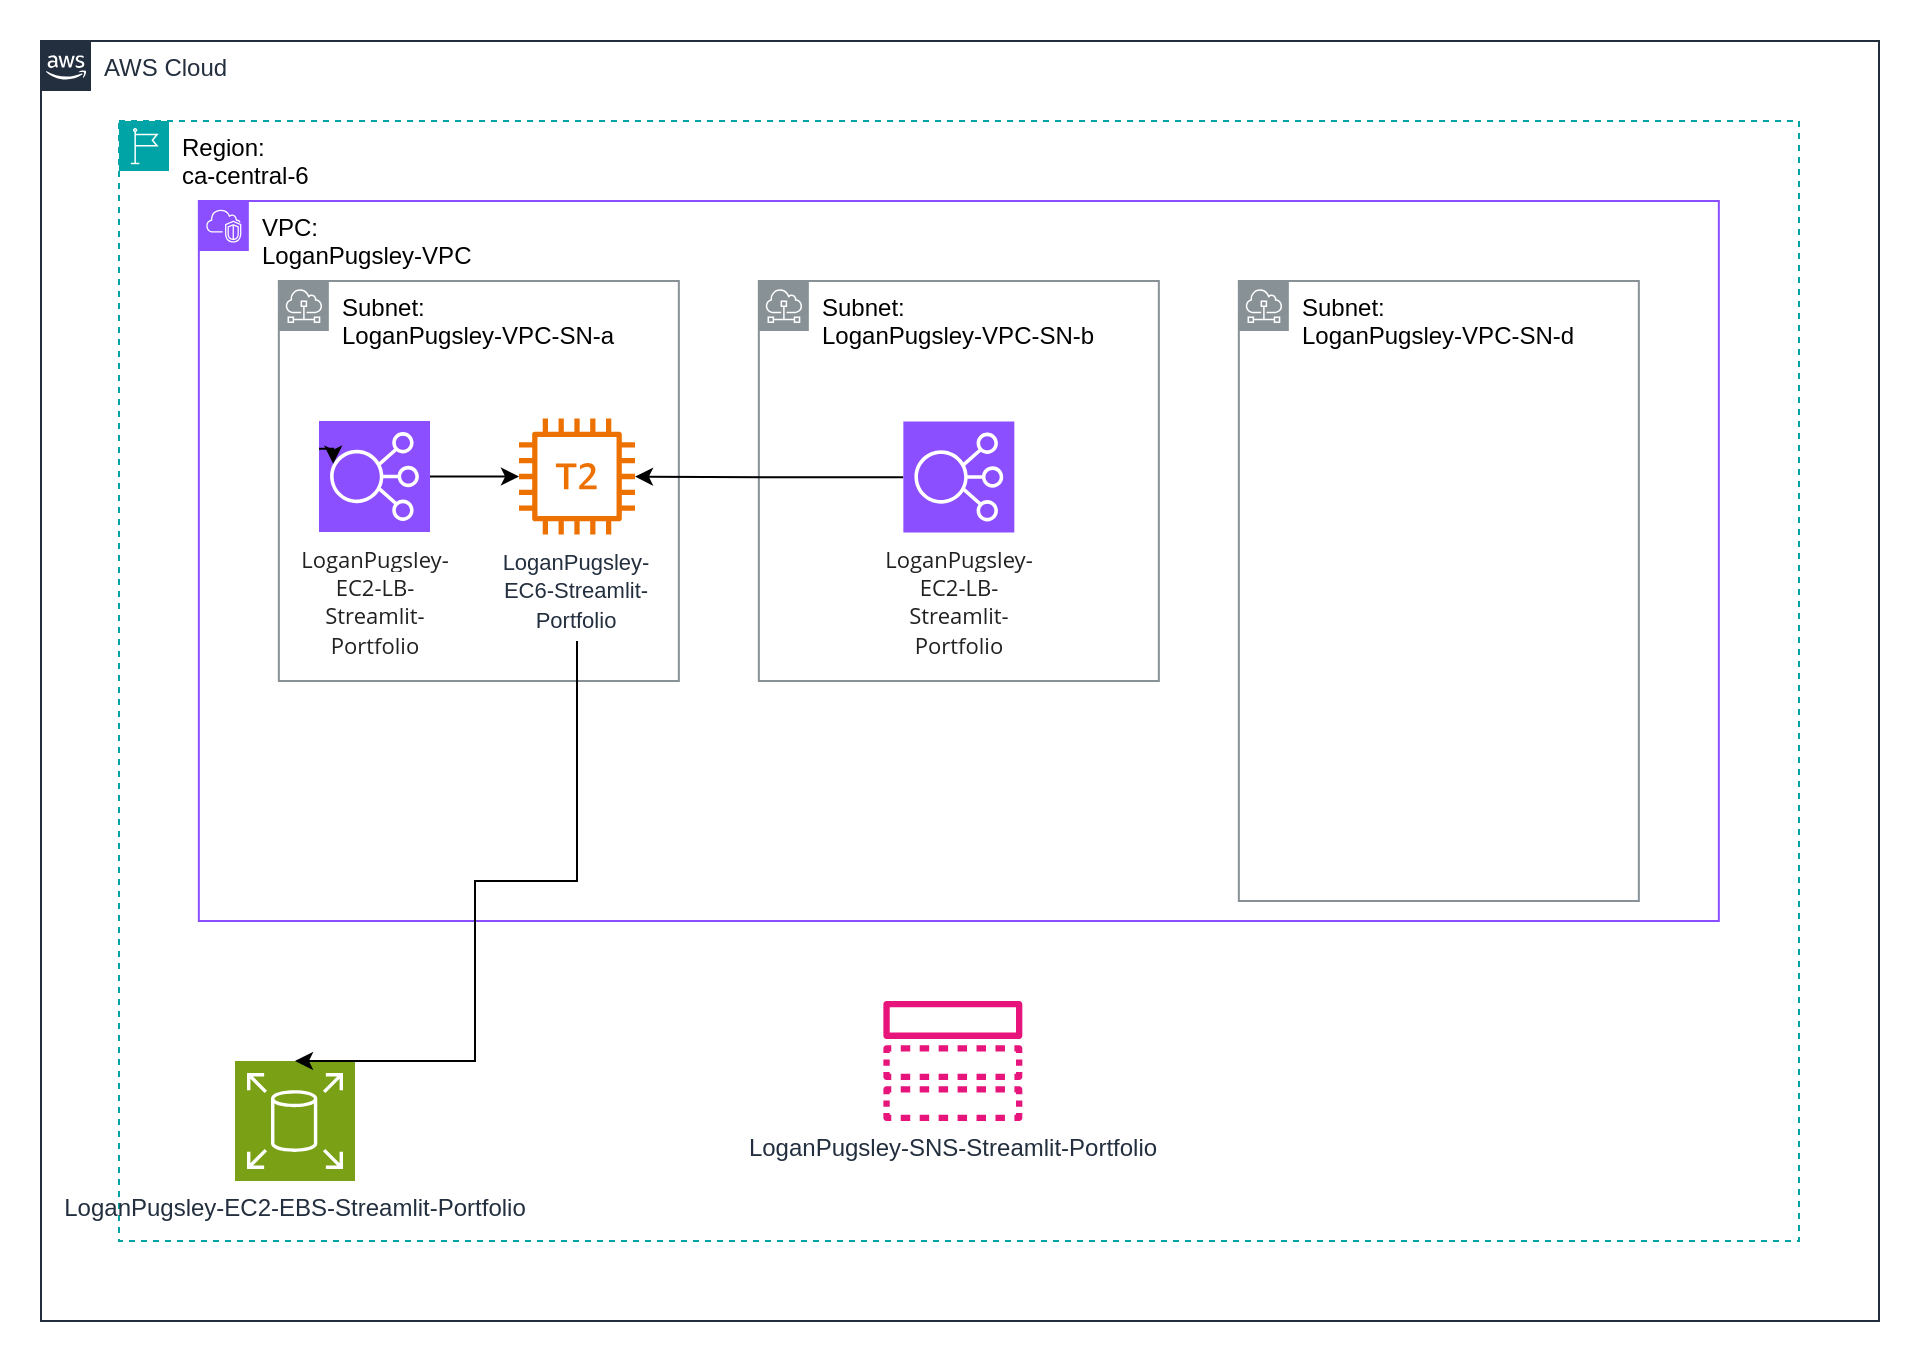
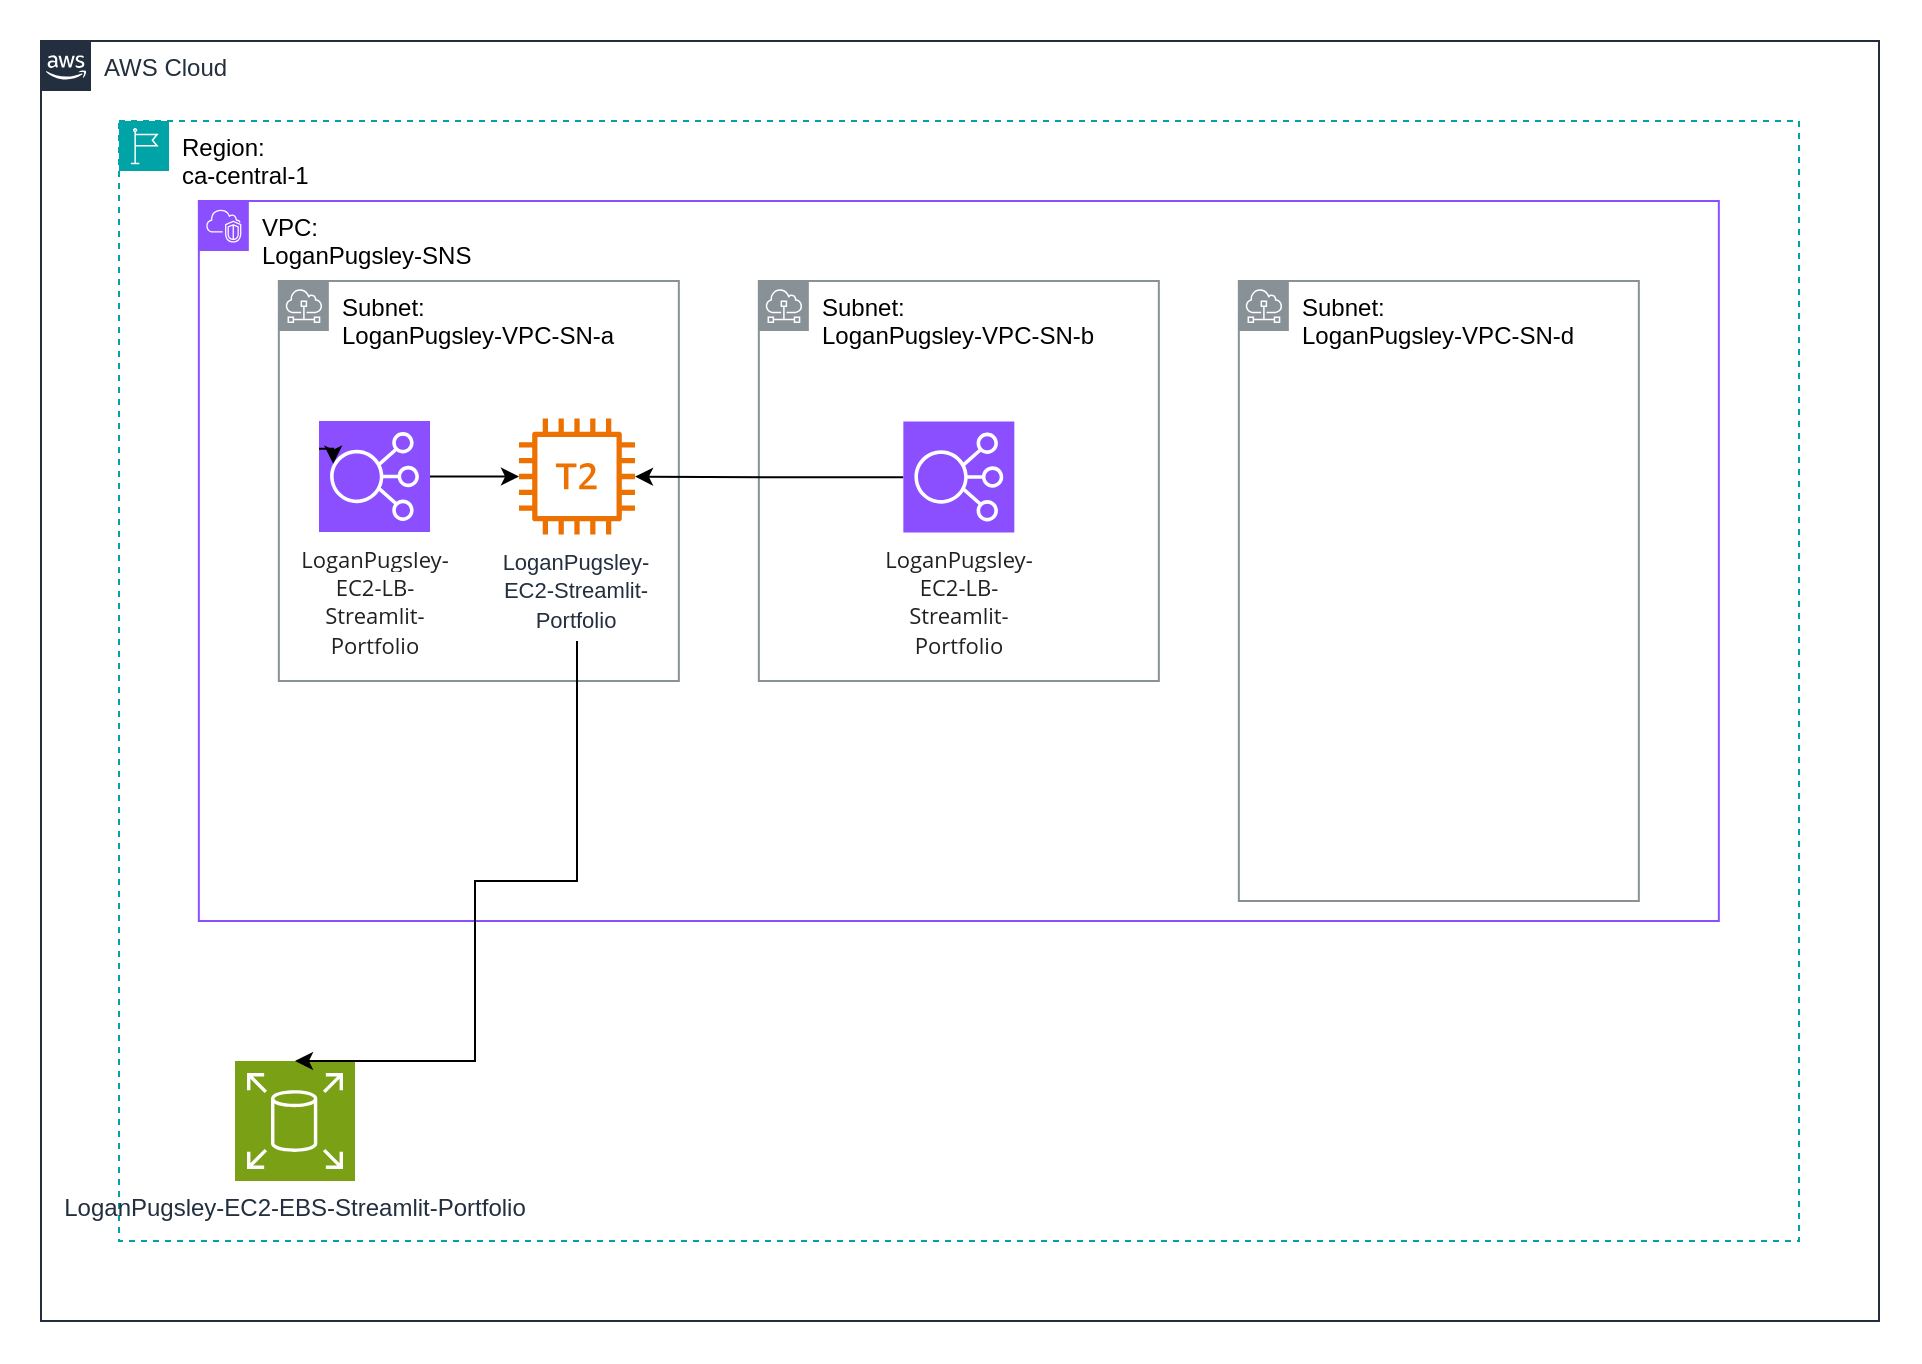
(261, 164) -> (261, 164)
(367, 244) -> (367, 244)
(577, 621) -> (577, 621)
(953, 1061) -> none
